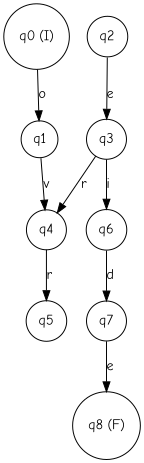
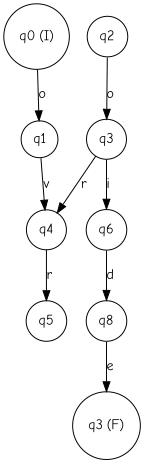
(110, 94) -> (110, 94)
(106, 321) -> (106, 321)
(106, 426) -> (106, 426)
